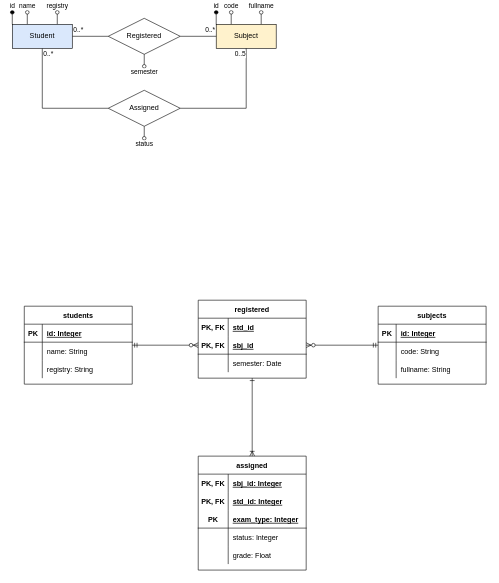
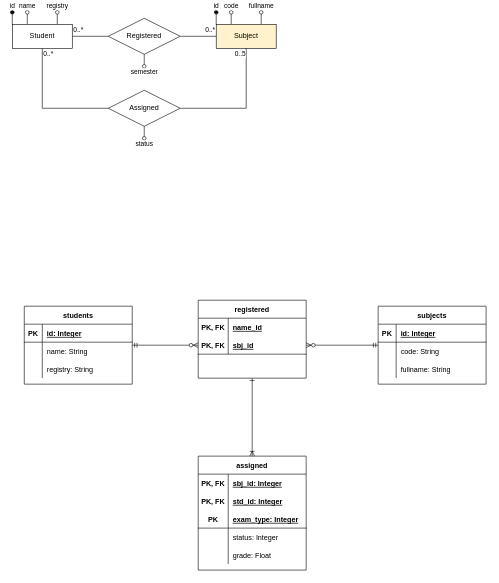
(42, 36) -> (42, 36)
(244, 328) -> (246, 328)
(267, 363) -> none
